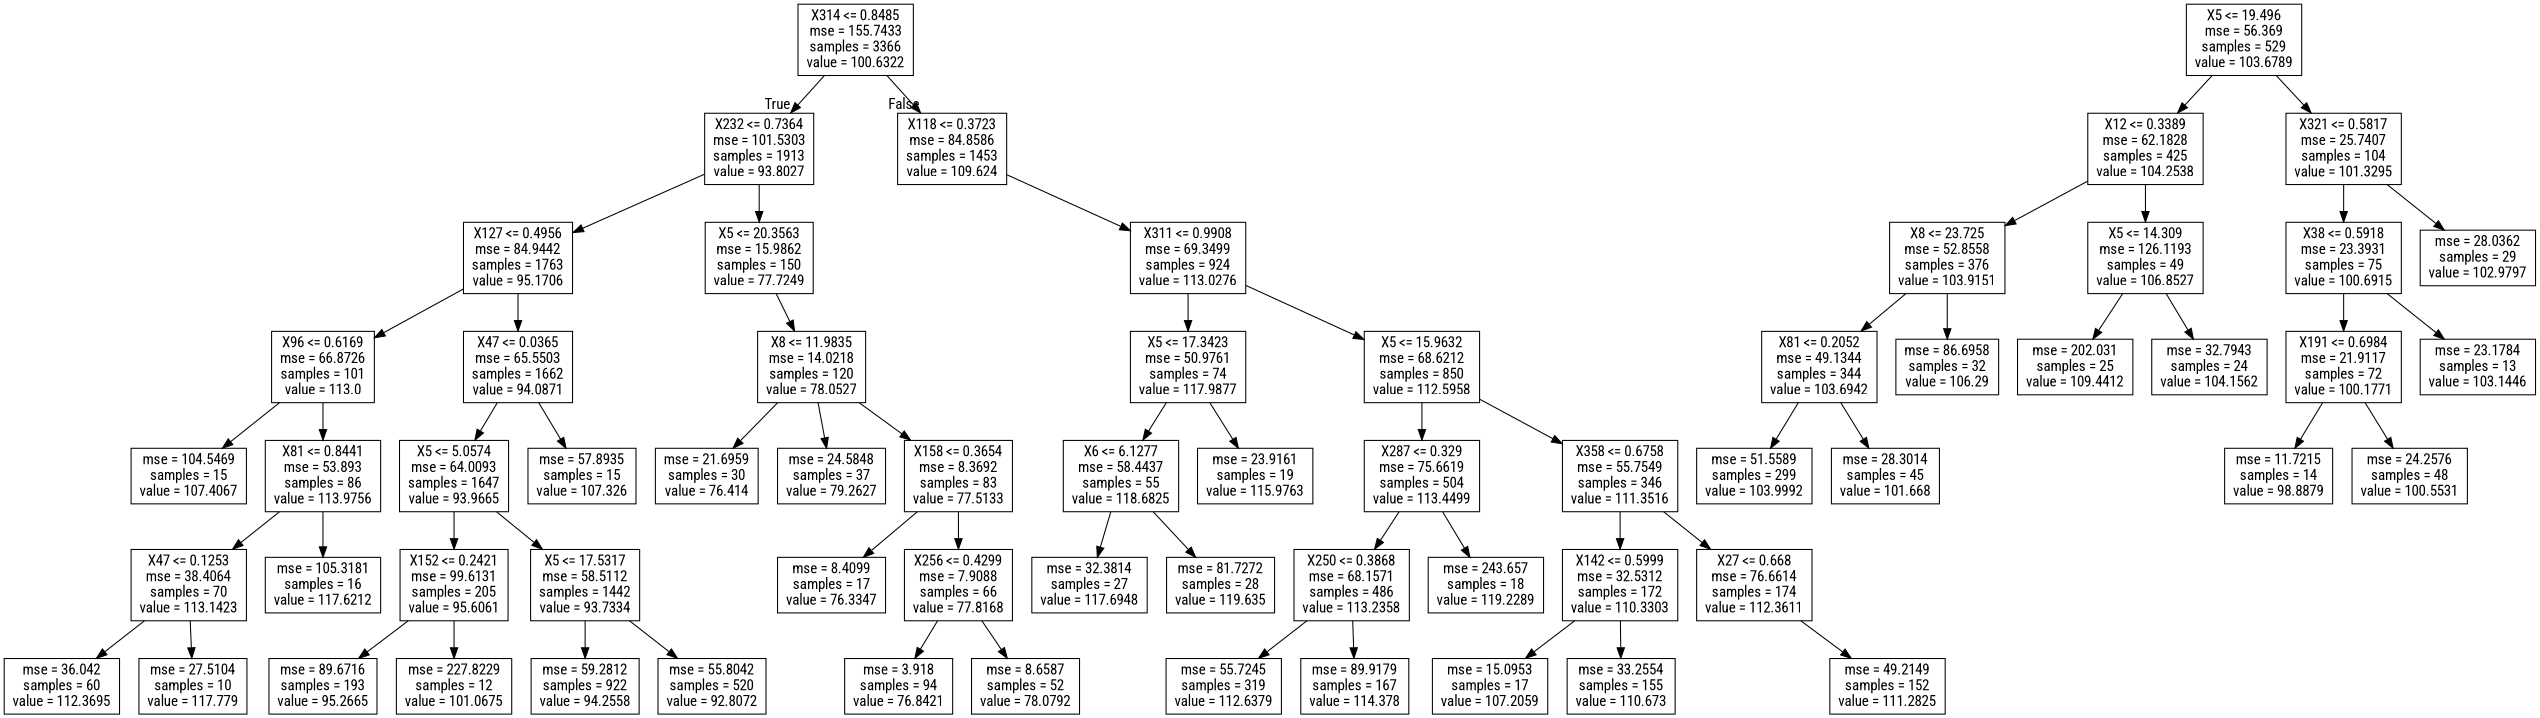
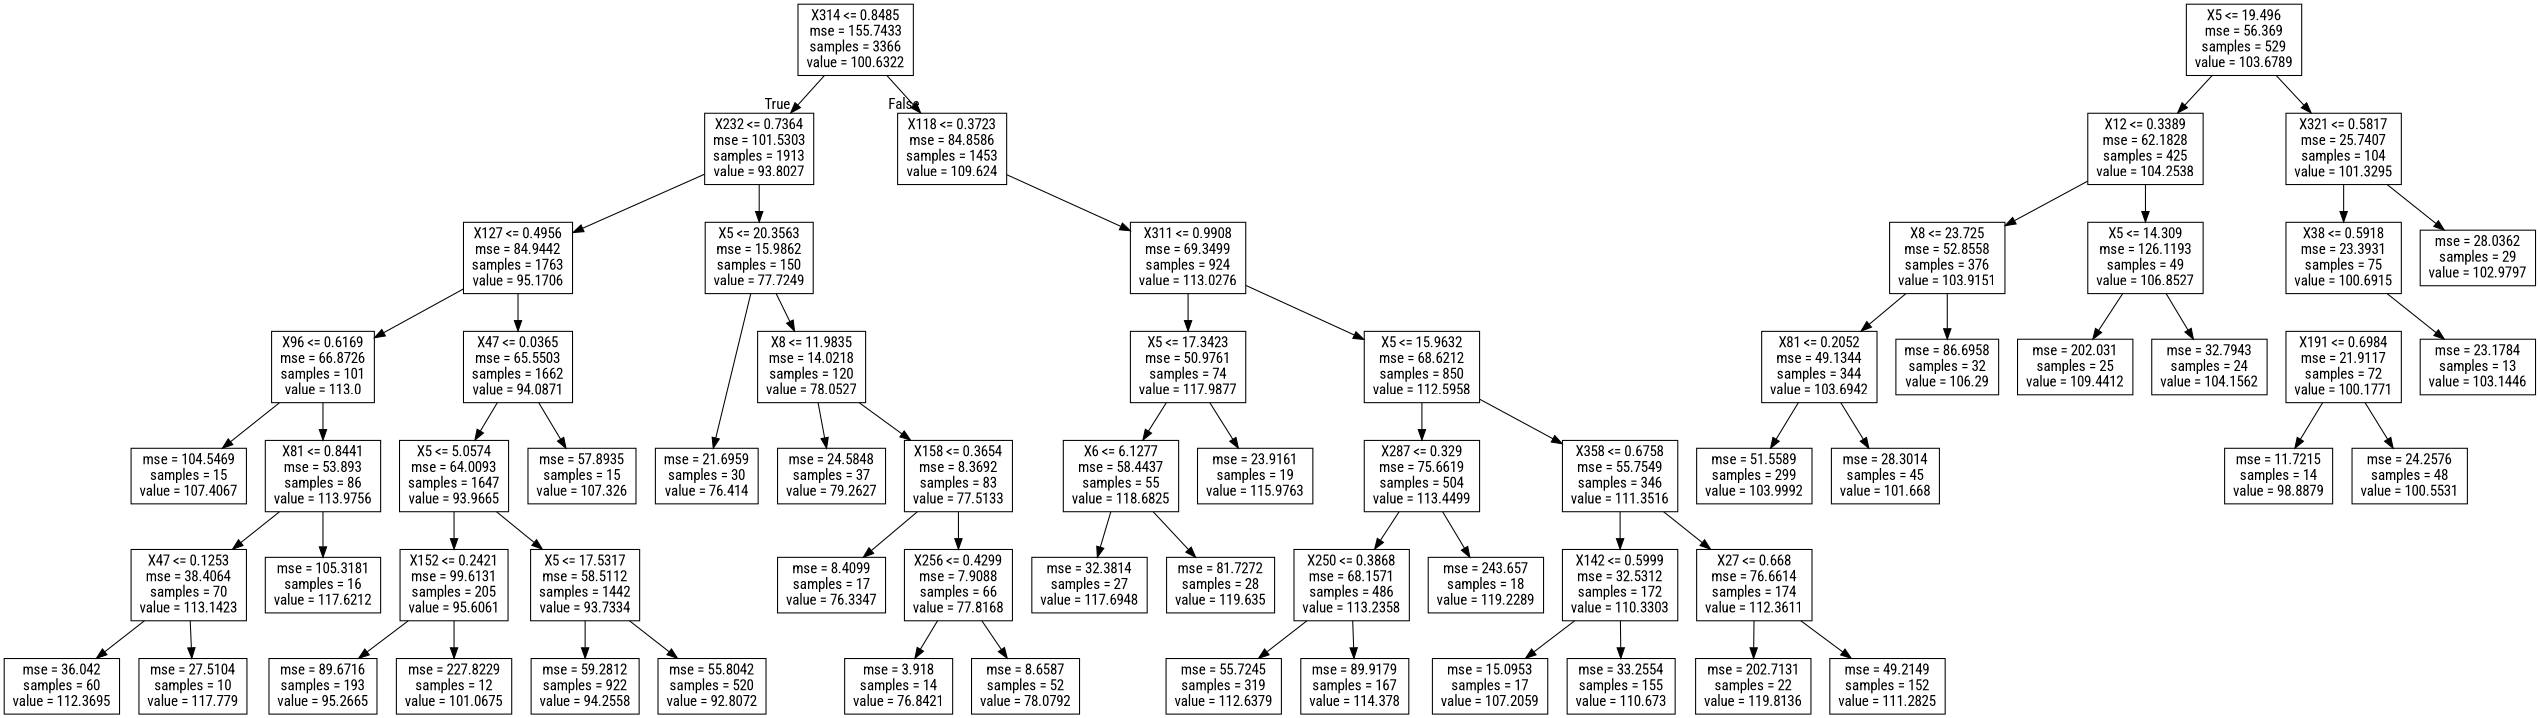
(2344, 307) -> none
(759, 422) -> (733, 366)
(899, 686) -> (899, 686)
none -> (1753, 686)
